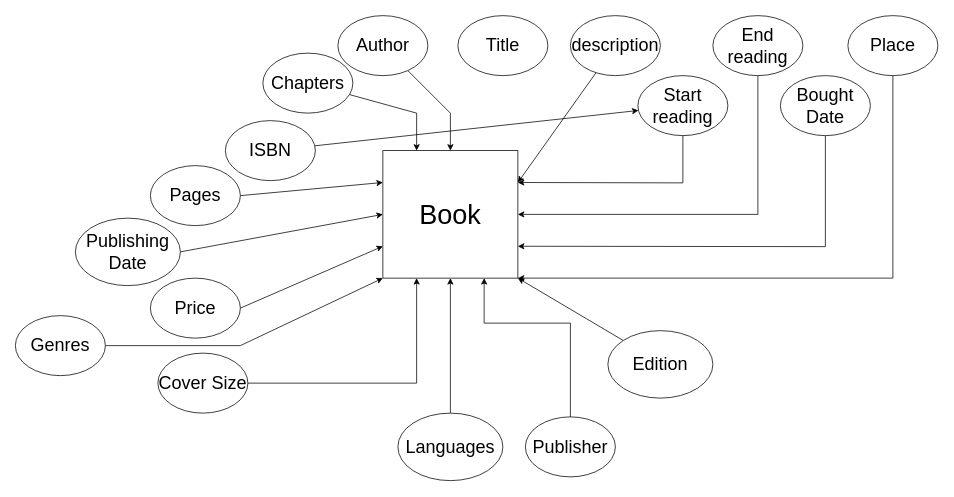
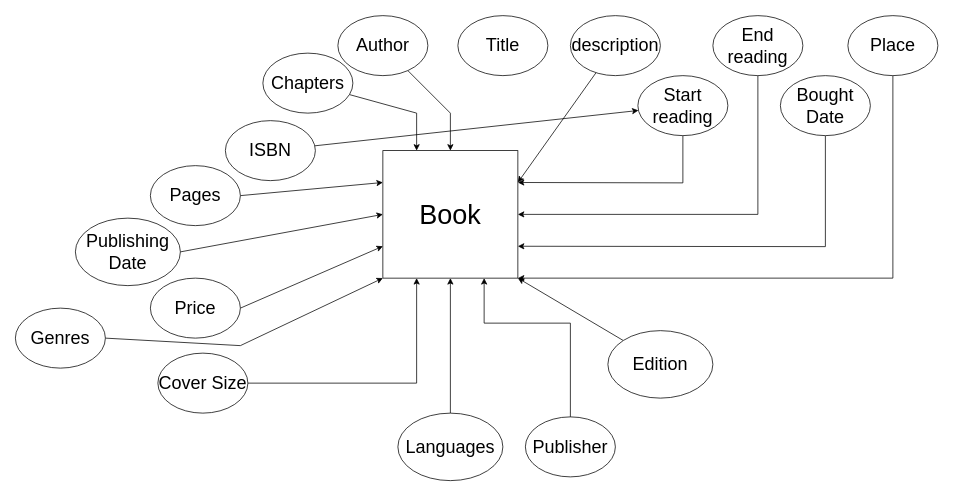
(60, 345) -> (60, 338)
